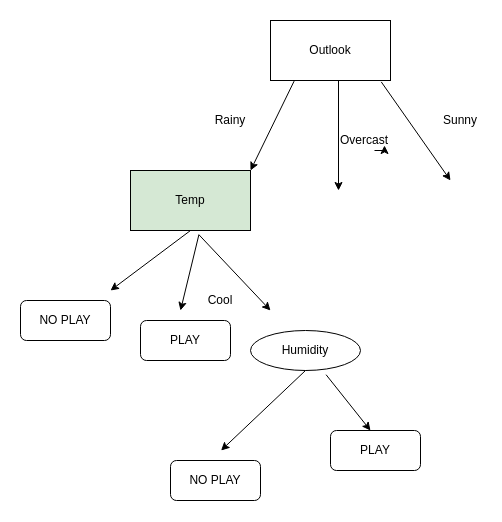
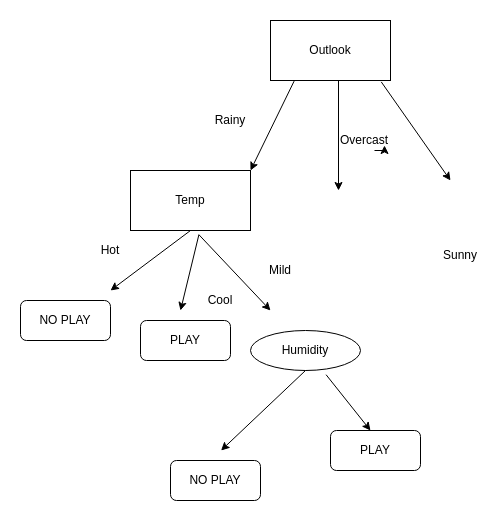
(461, 121) -> (461, 256)
(191, 201) -> (191, 201)
none -> (111, 251)
none -> (281, 271)
